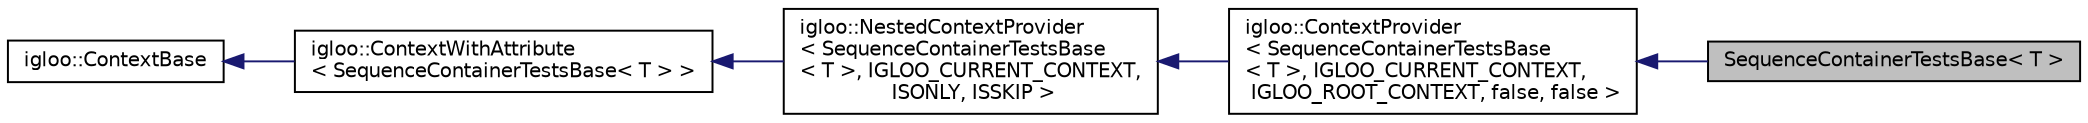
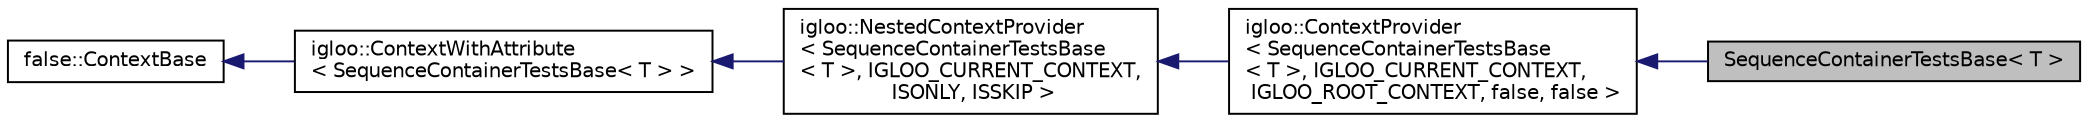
(116, 61) -> (116, 61)
